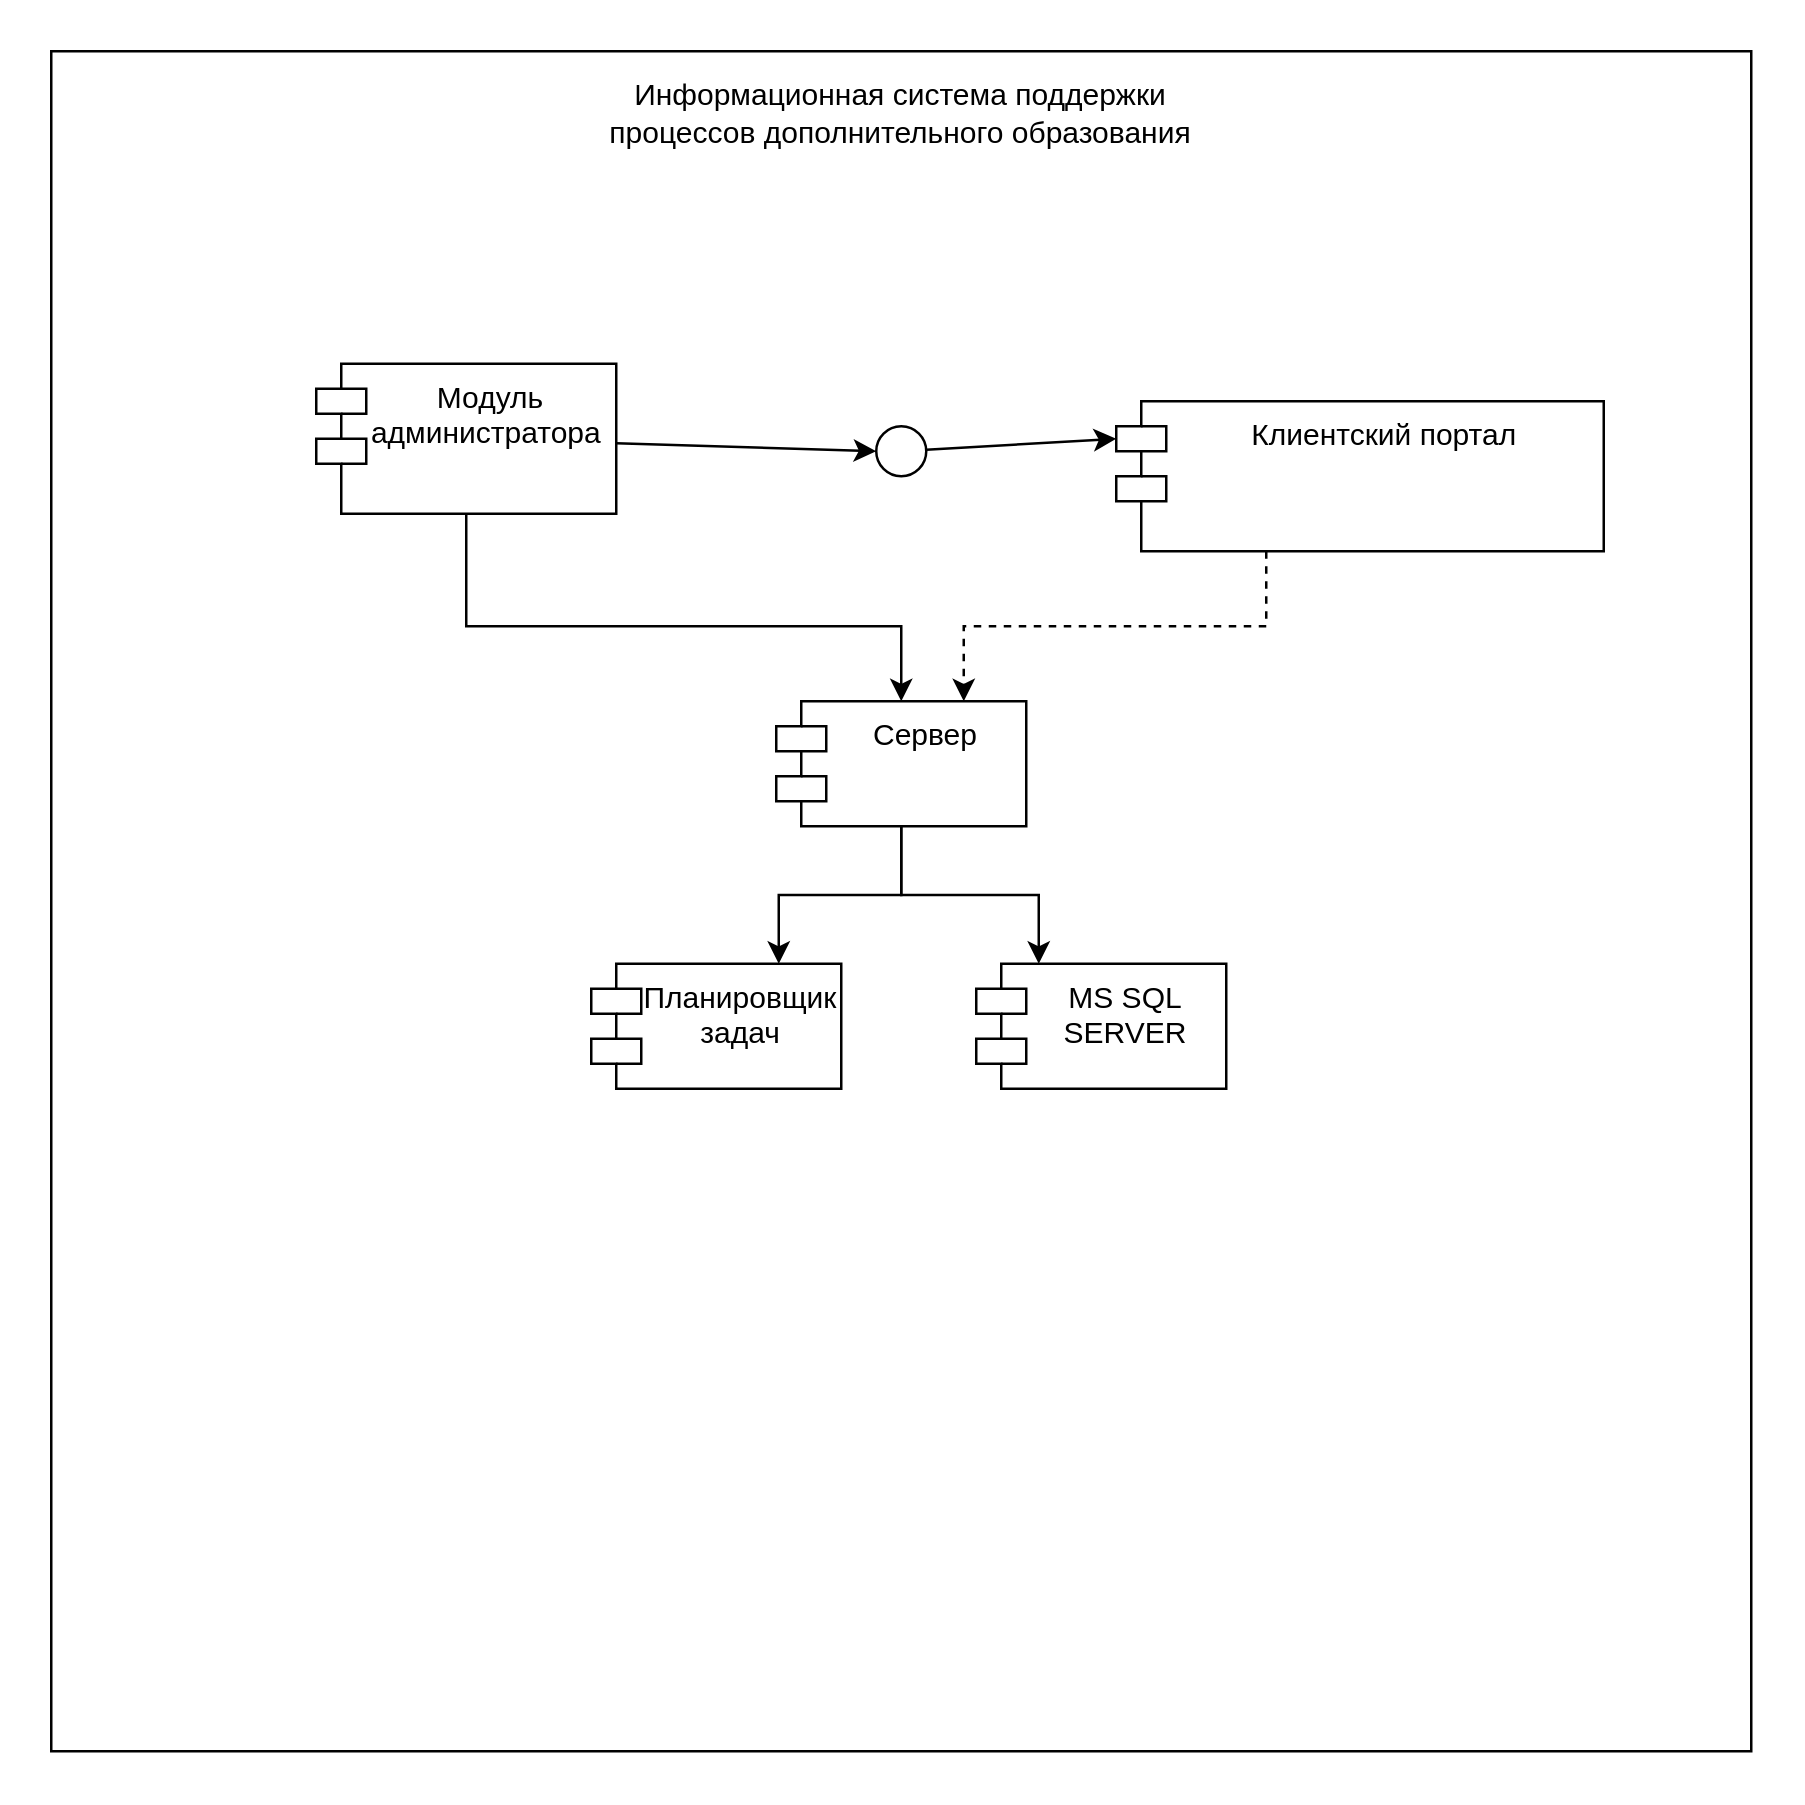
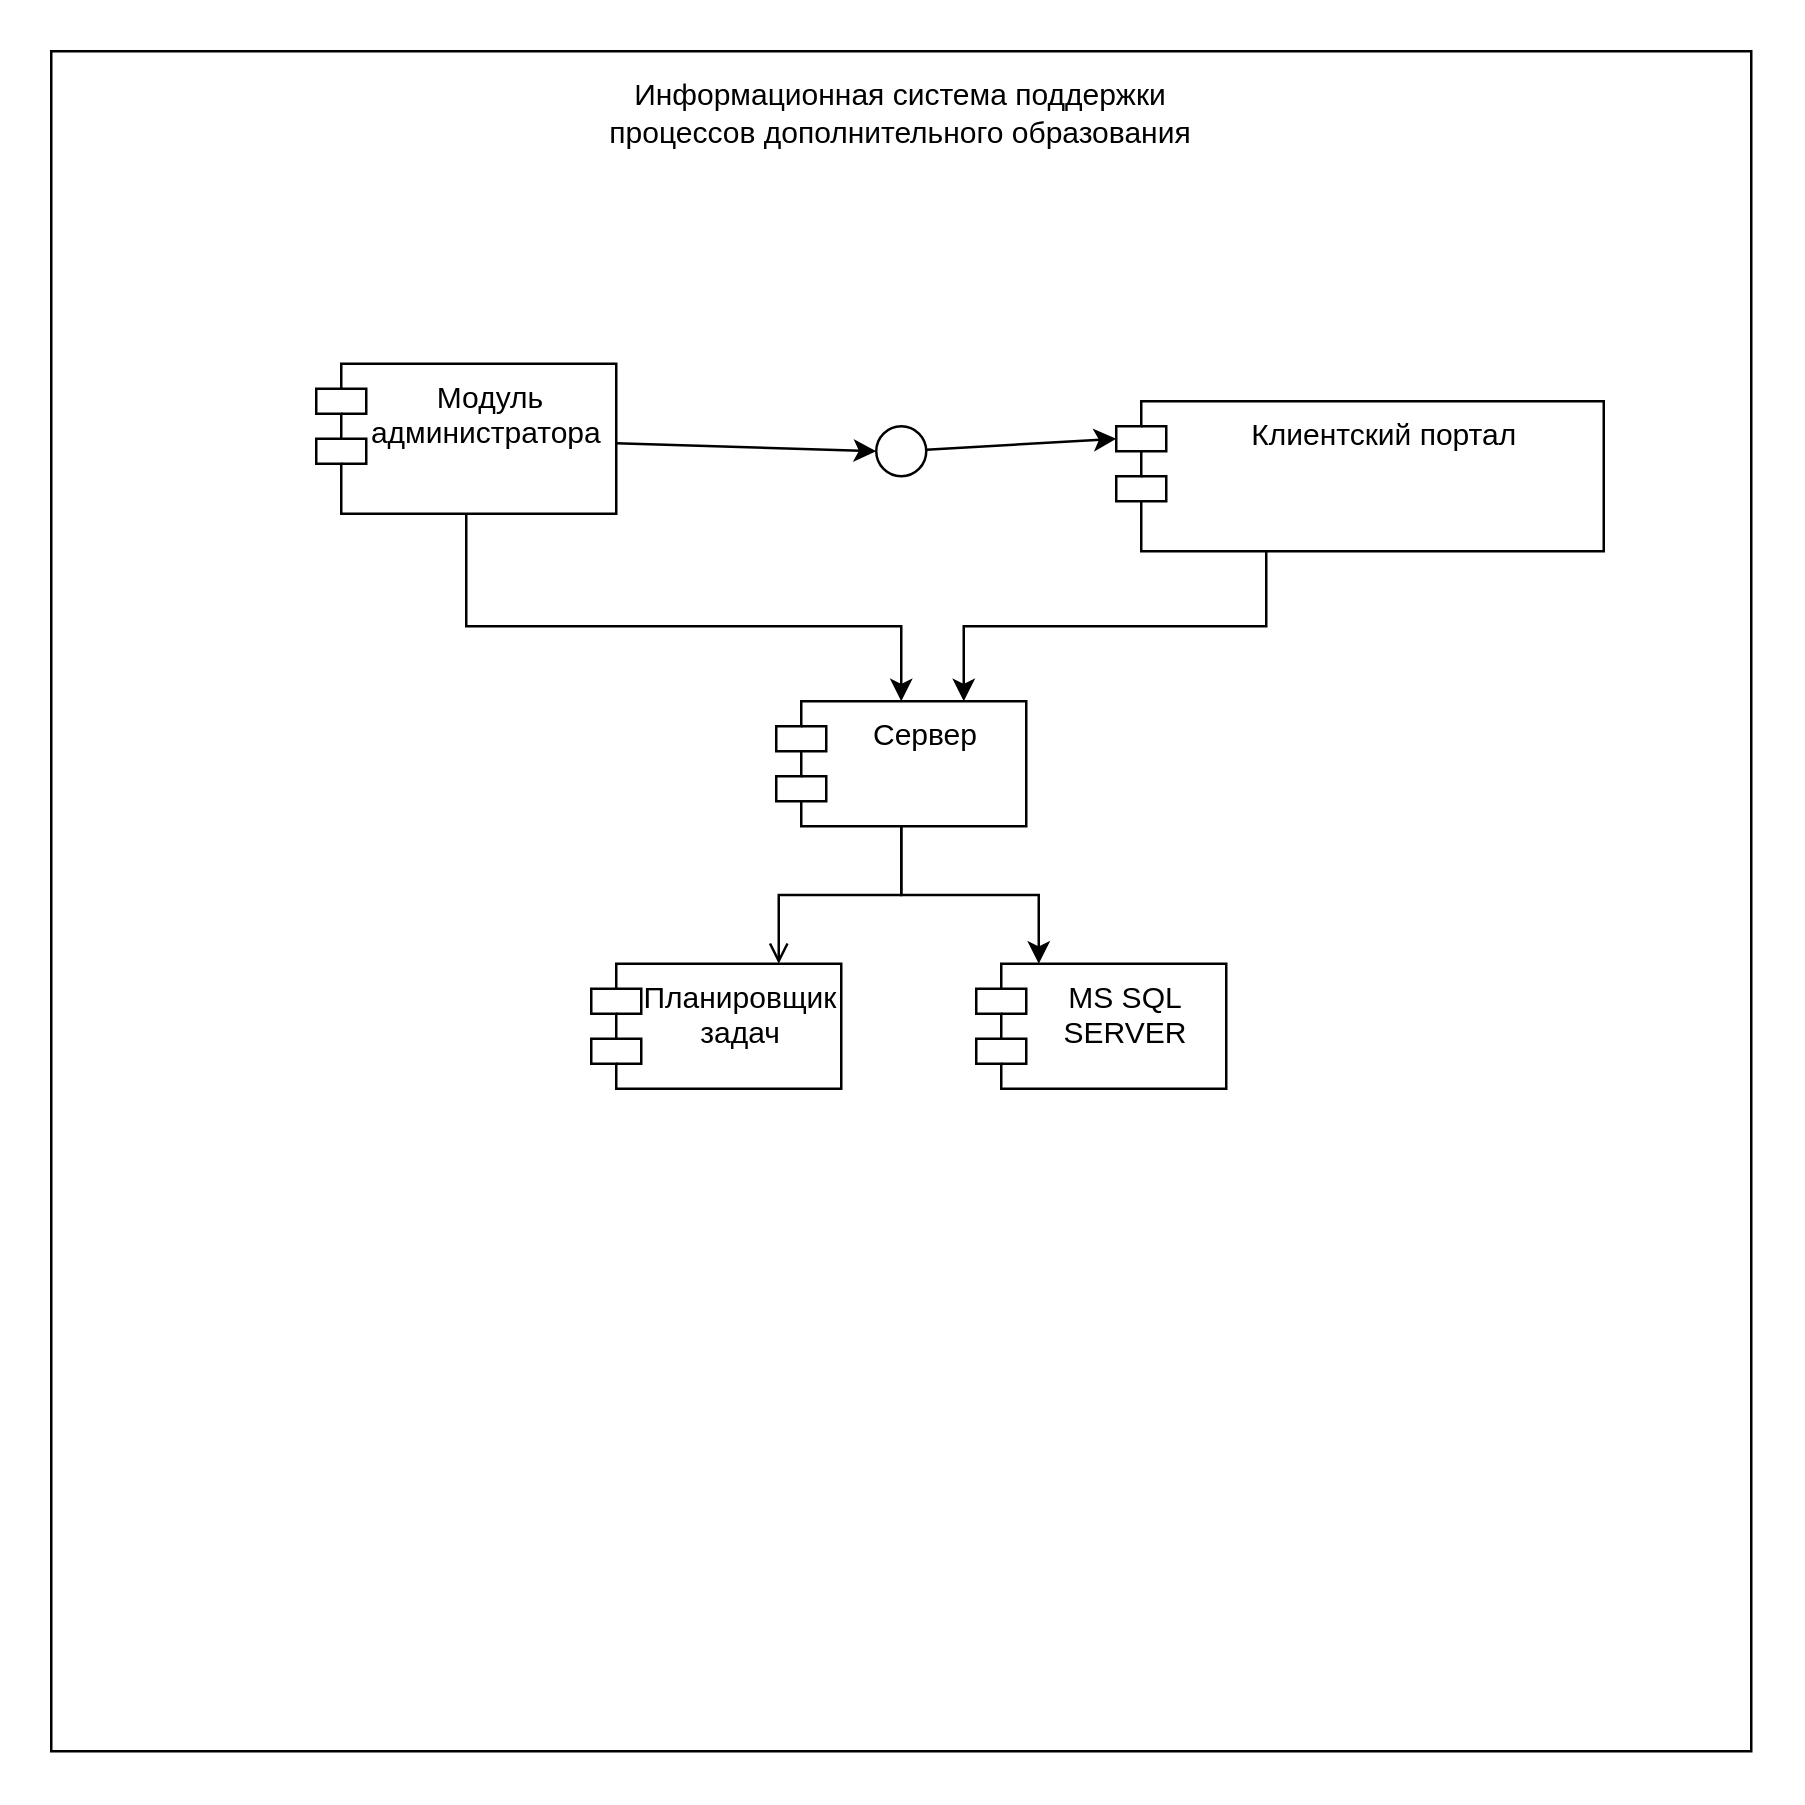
(1120, 626) -> (1120, 626)
(779, 945) -> (779, 949)
